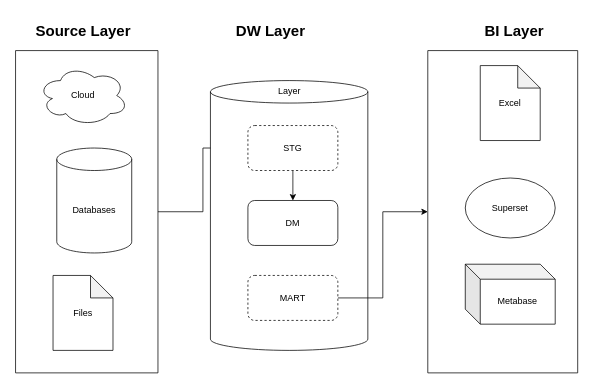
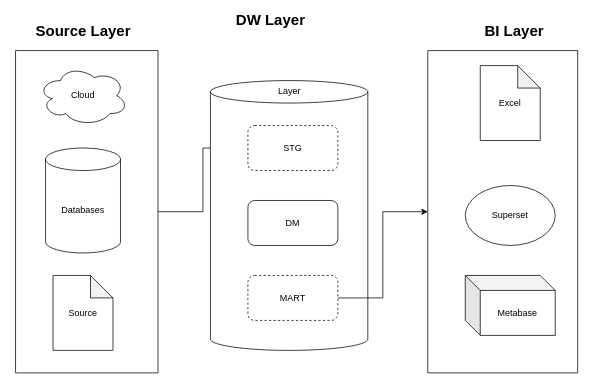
(270, 30) -> (270, 19)
(293, 194) -> none
(94, 201) -> (83, 201)
(510, 208) -> (510, 216)
(510, 294) -> (510, 306)
(83, 313) -> (83, 313)
